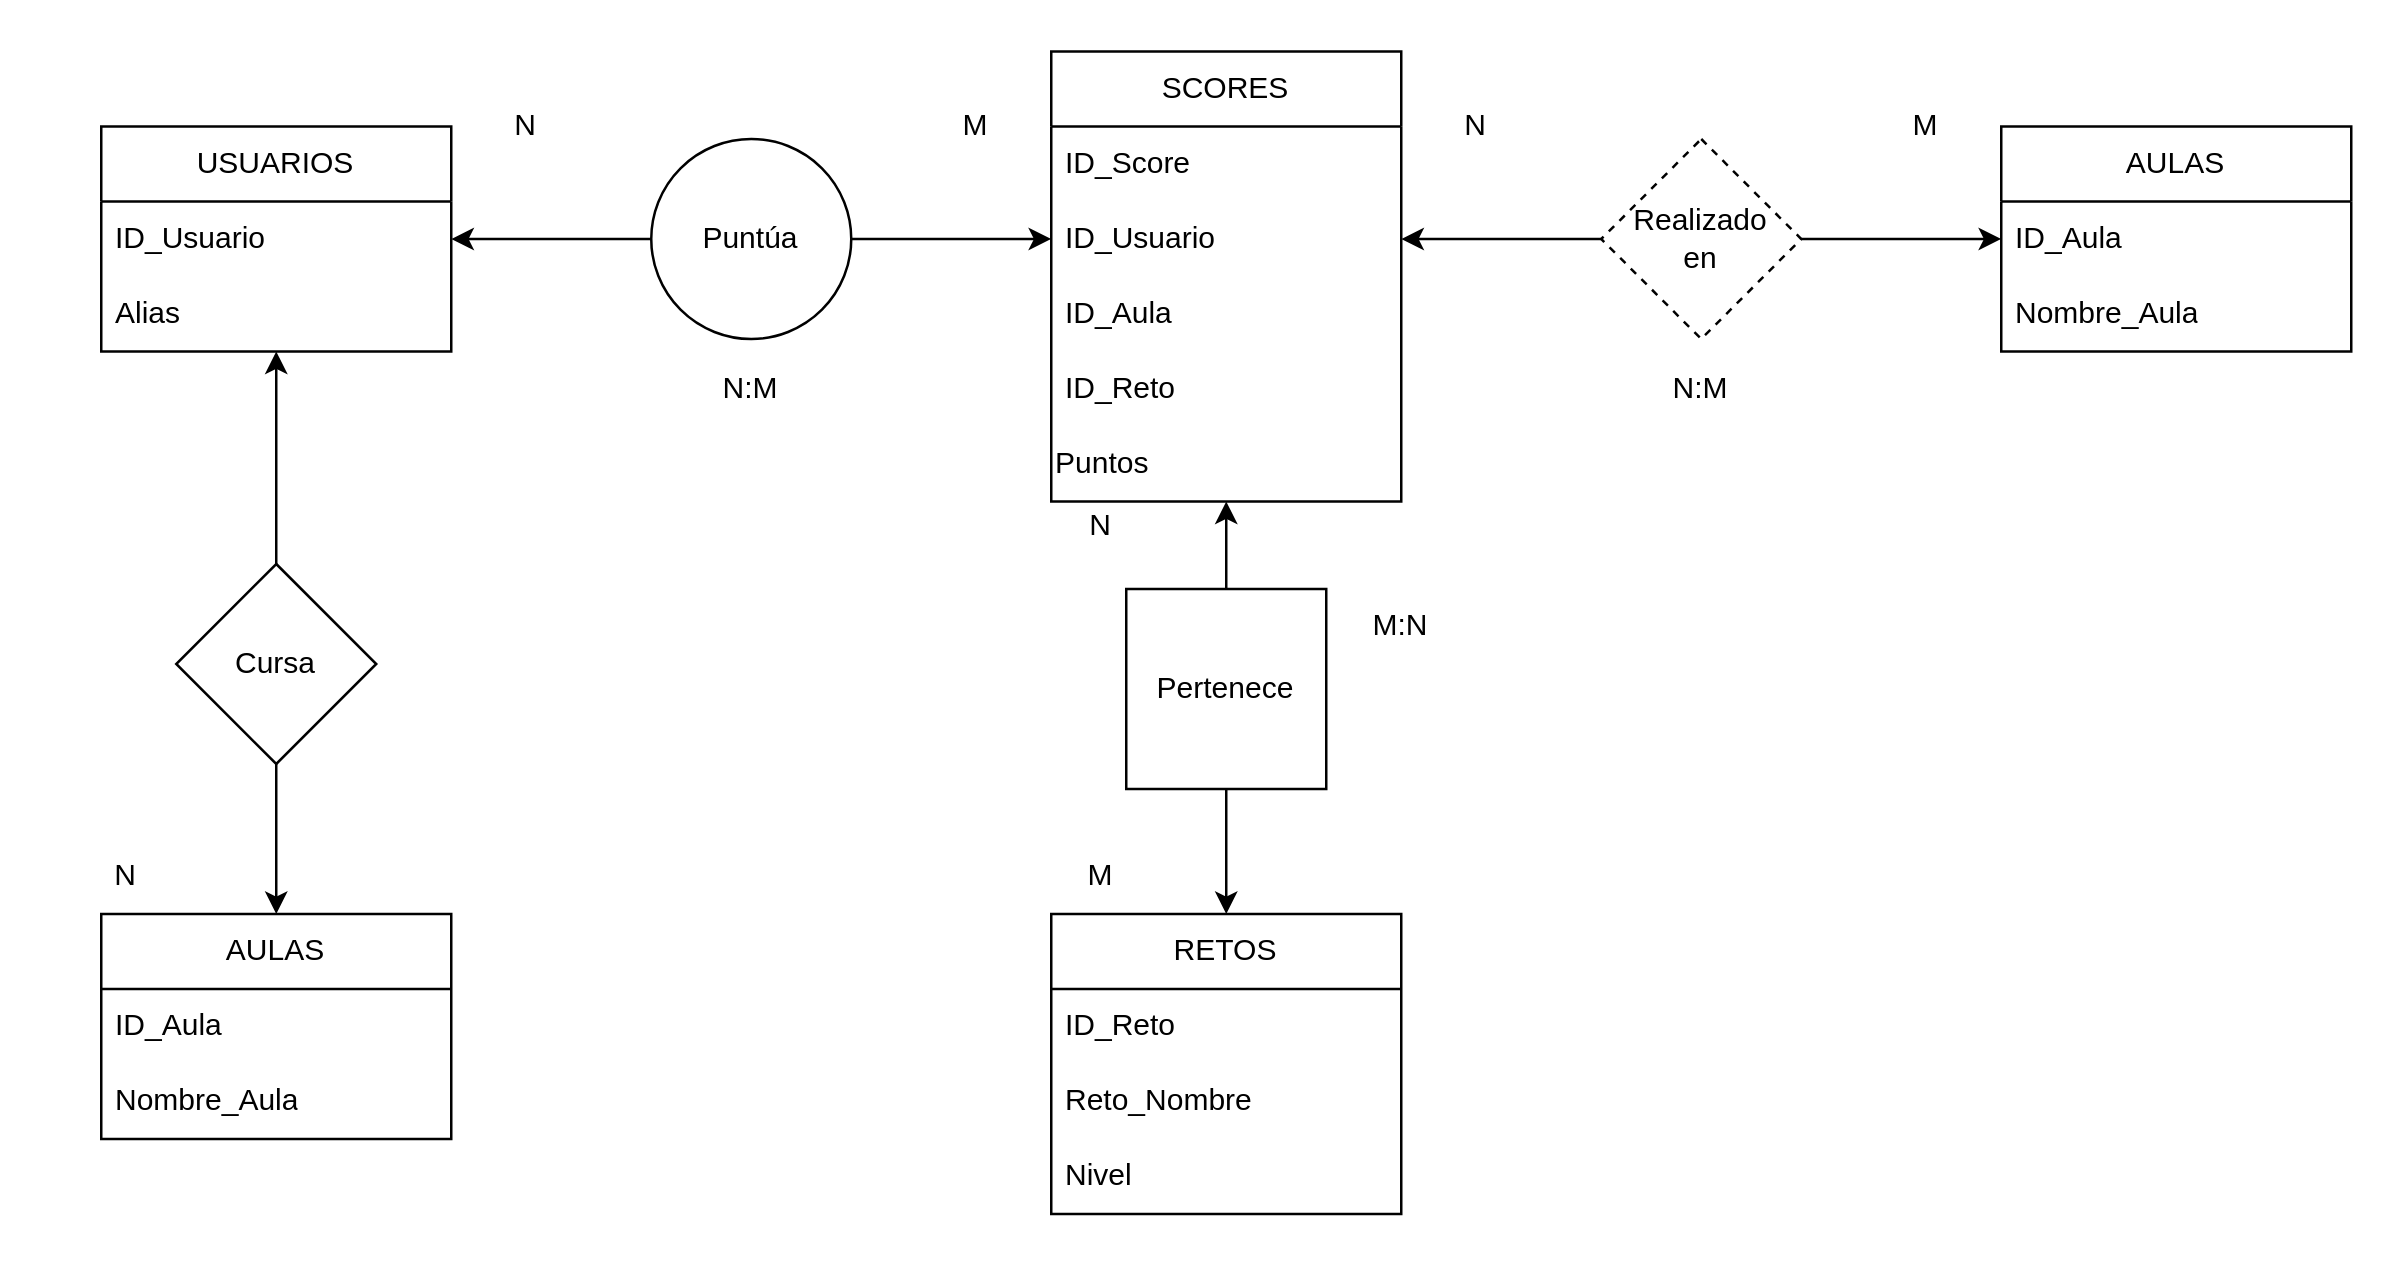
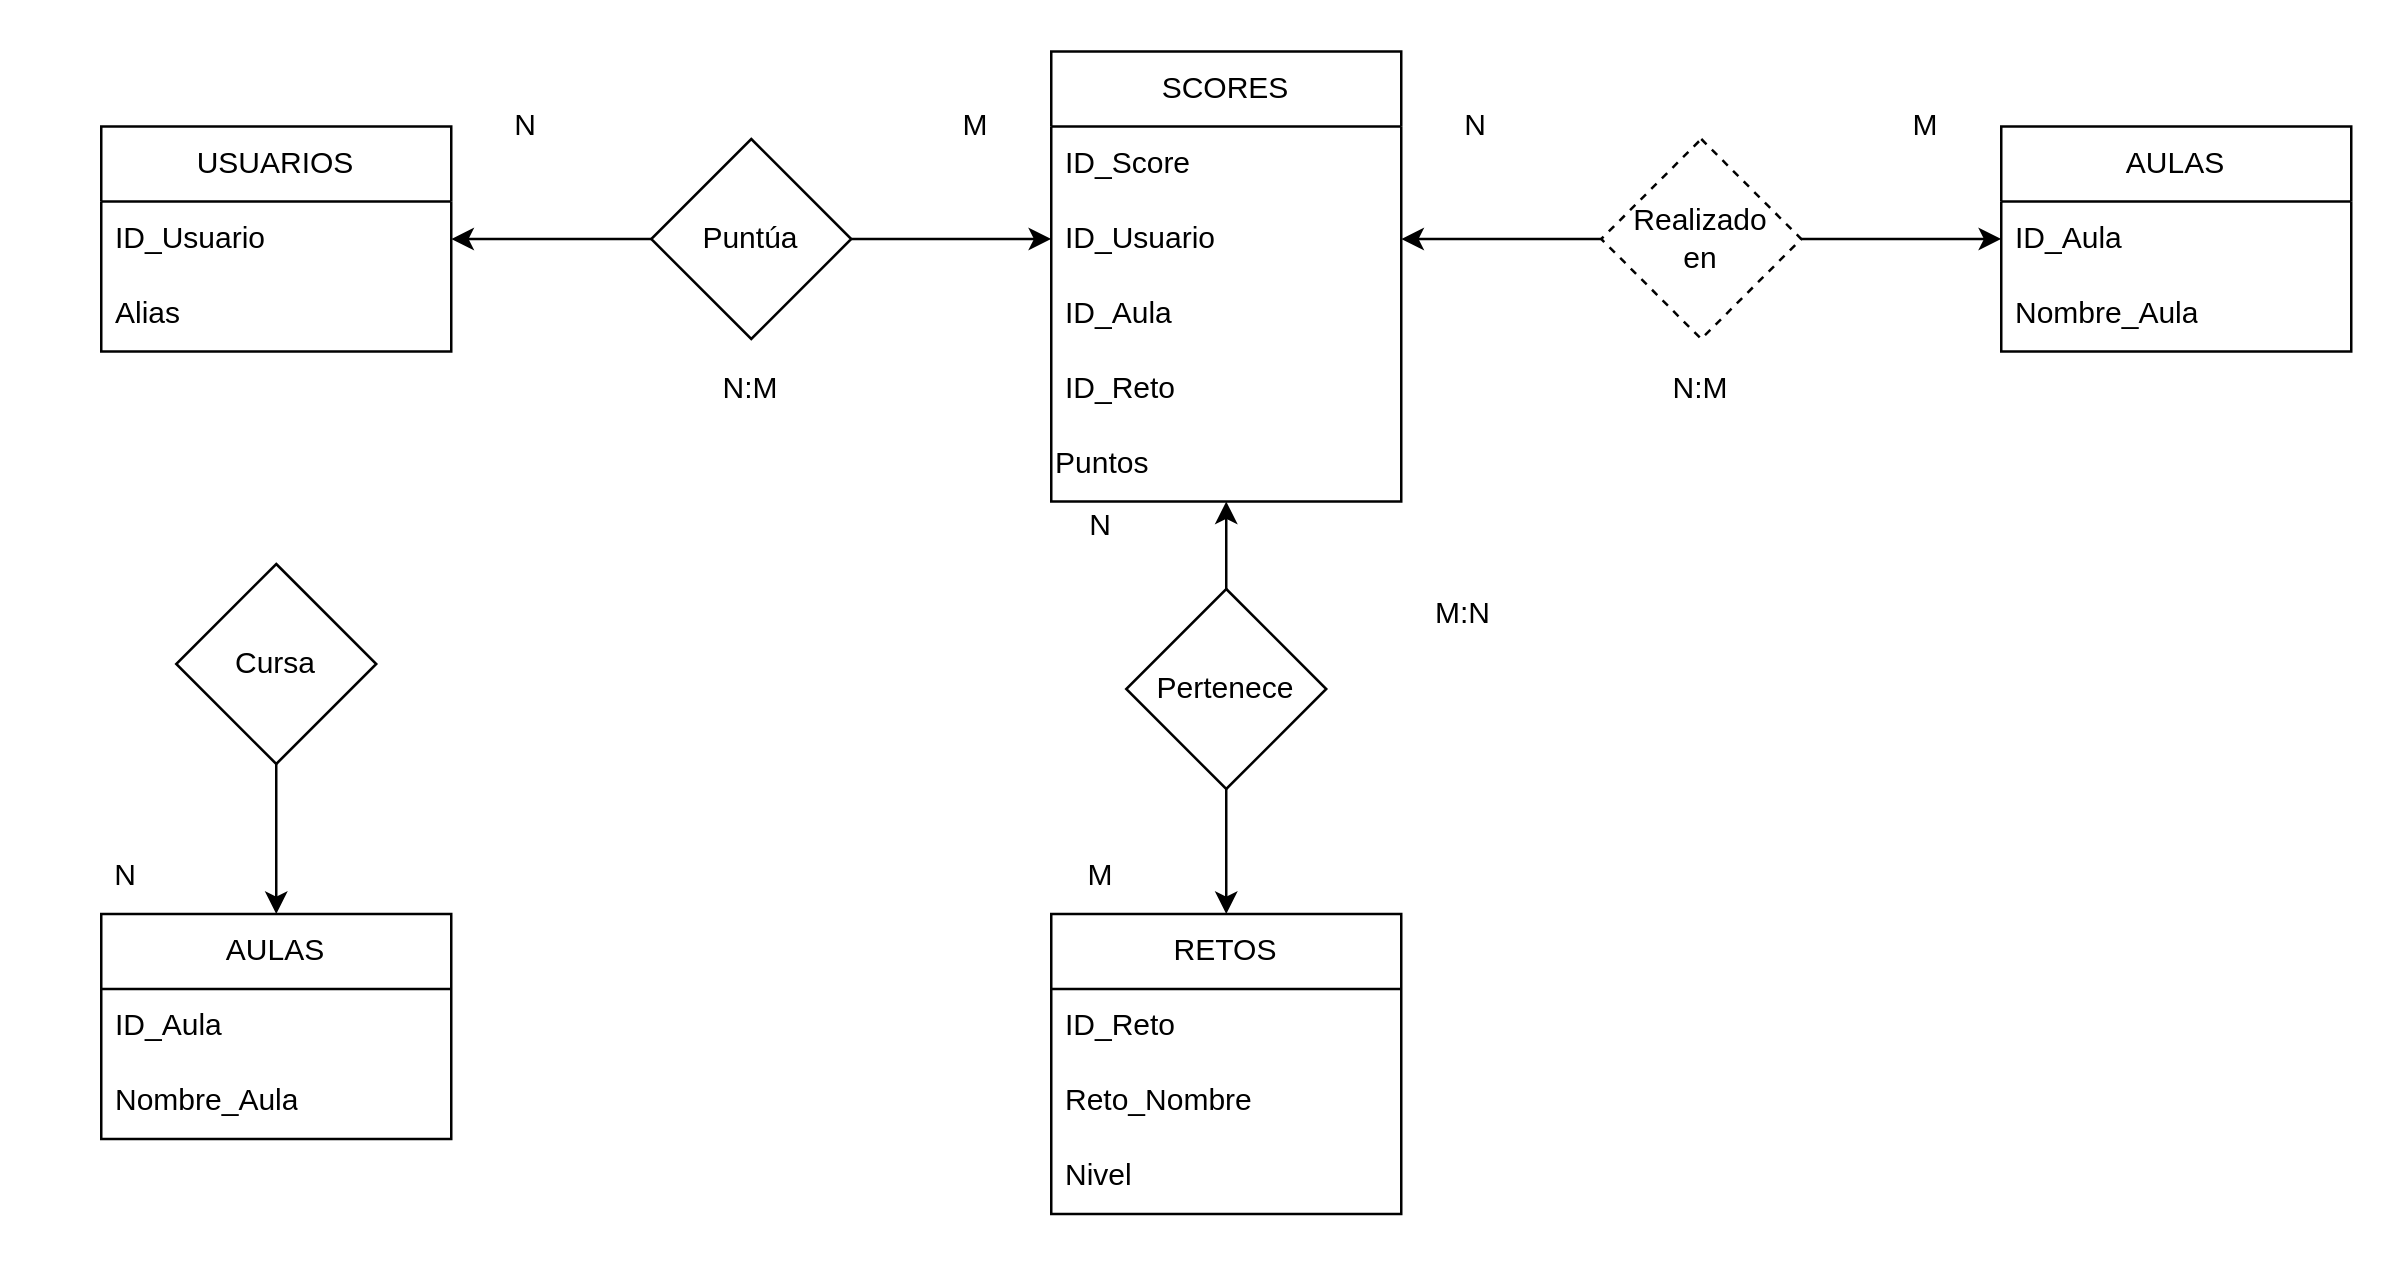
(751, 239) -> (751, 239)
(276, 465) -> none
(1401, 626) -> (1464, 614)
(1226, 689) -> (1226, 689)
